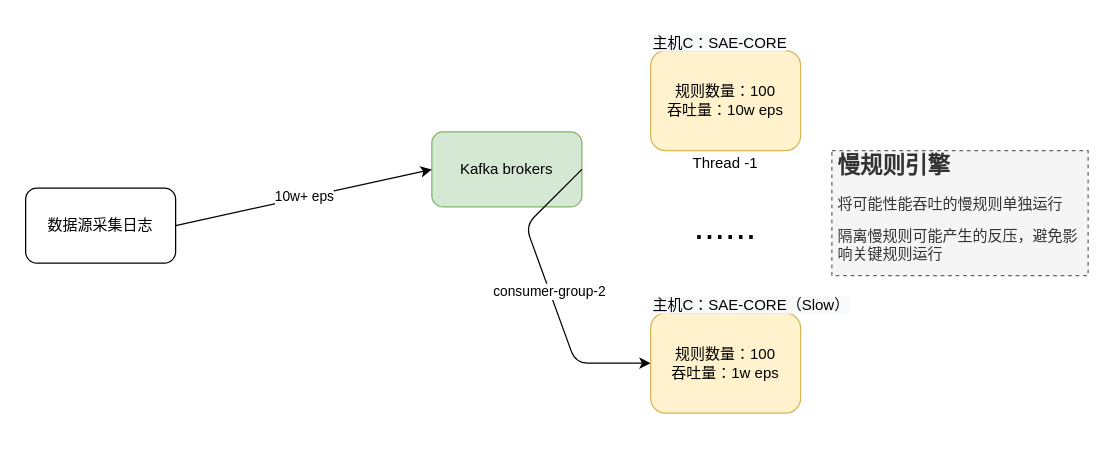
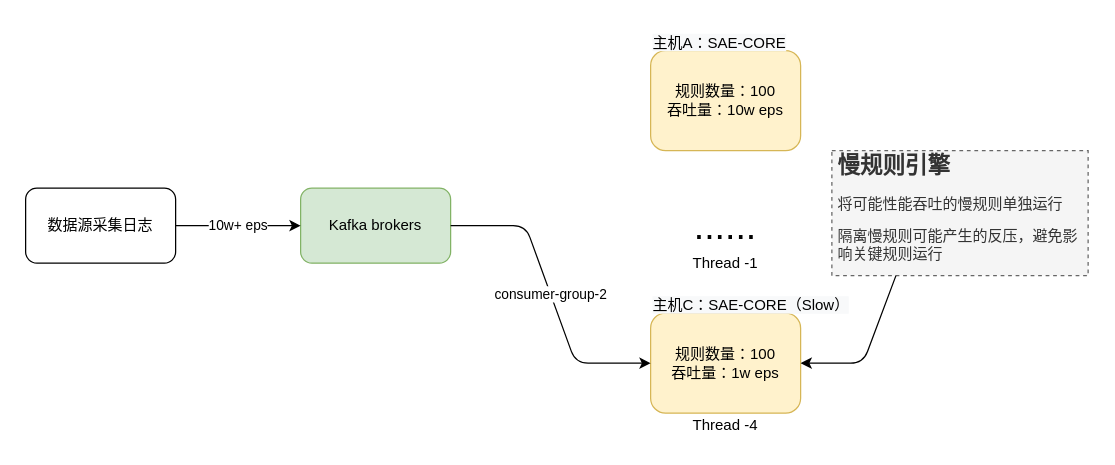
(713, 43) -> (713, 43)
(726, 163) -> (726, 263)
(507, 169) -> (376, 226)
none -> (871, 343)
none -> (726, 426)
